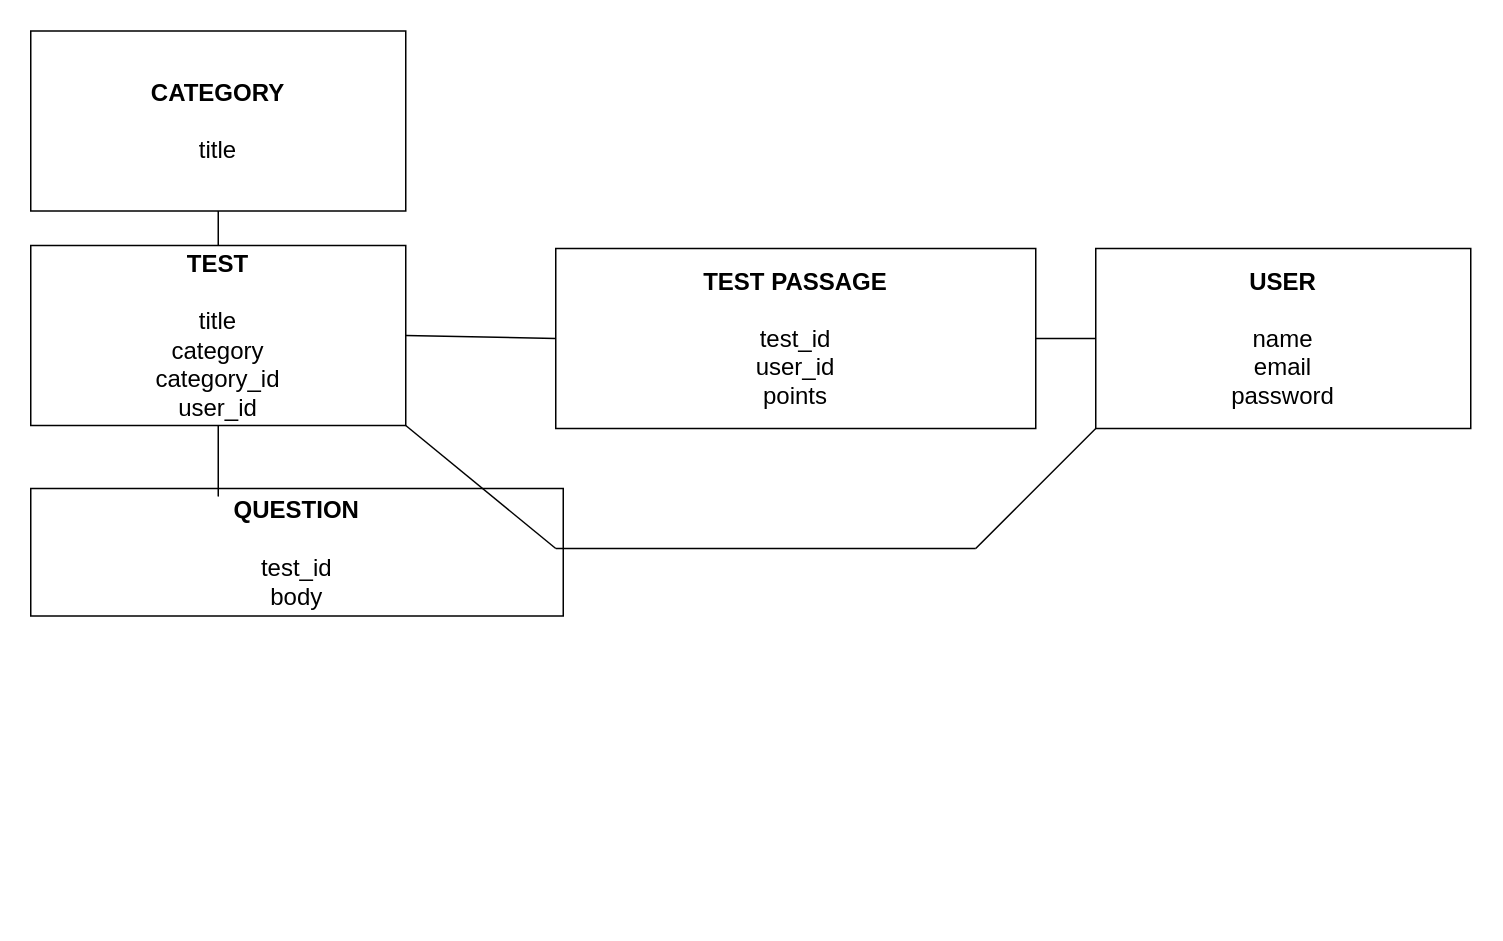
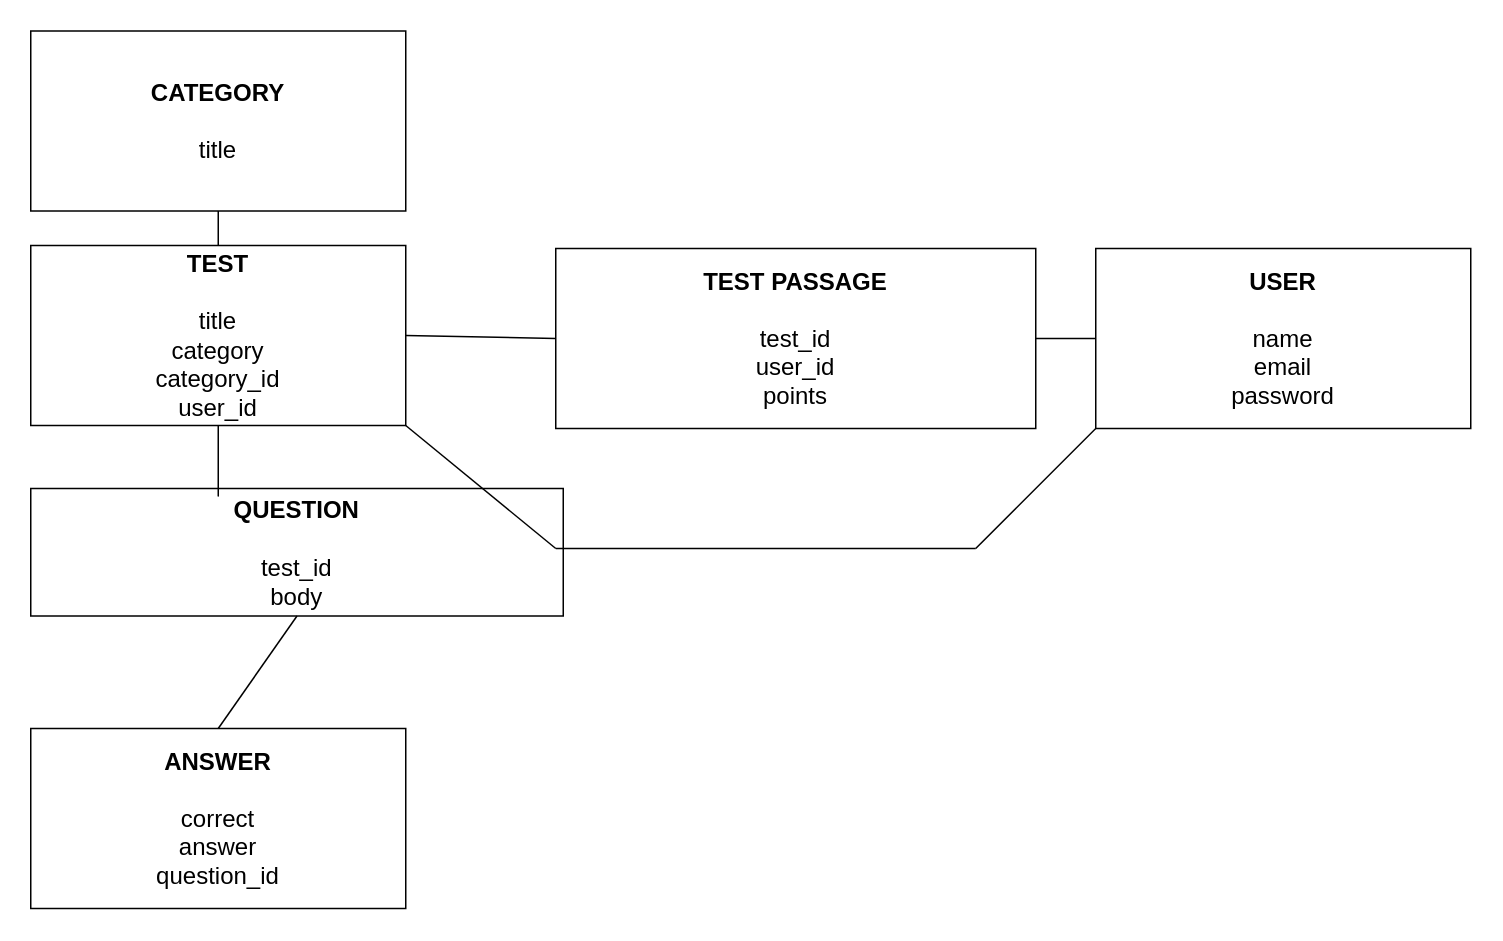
none -> (257, 672)
none -> (218, 818)
